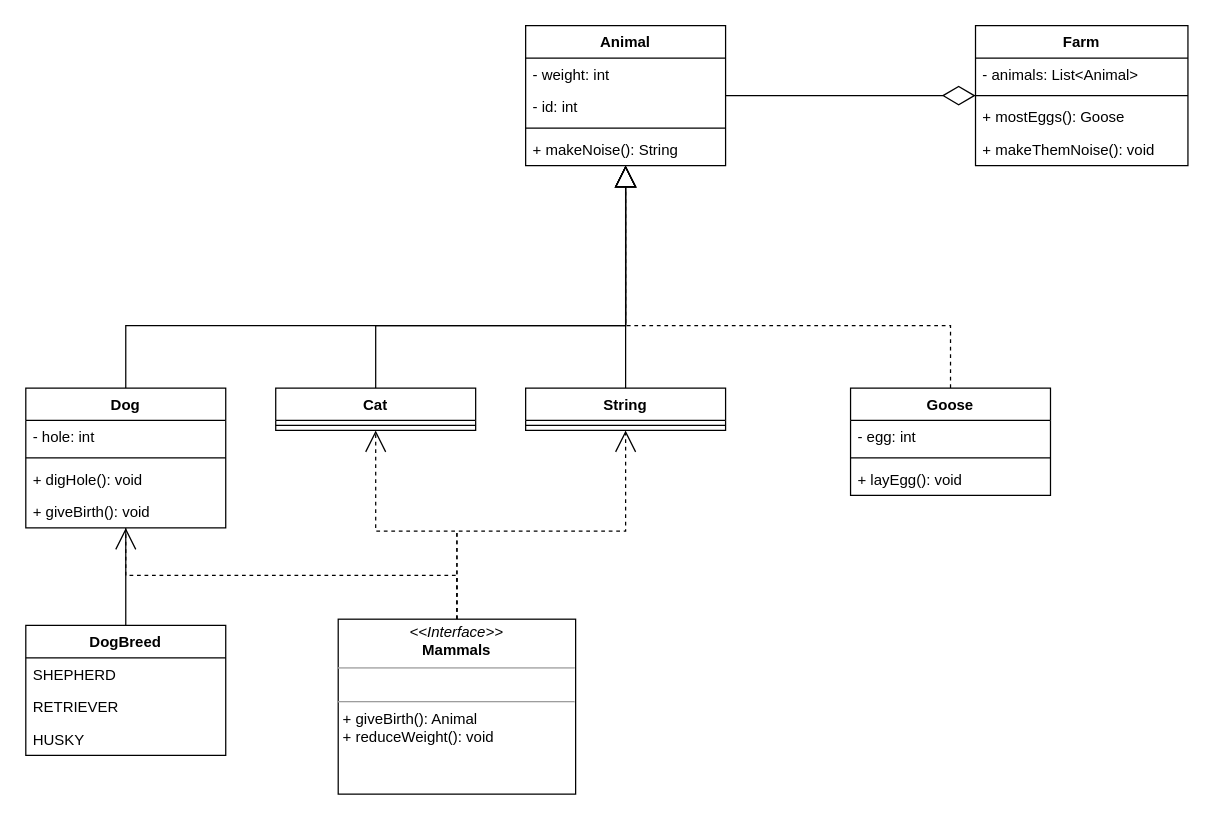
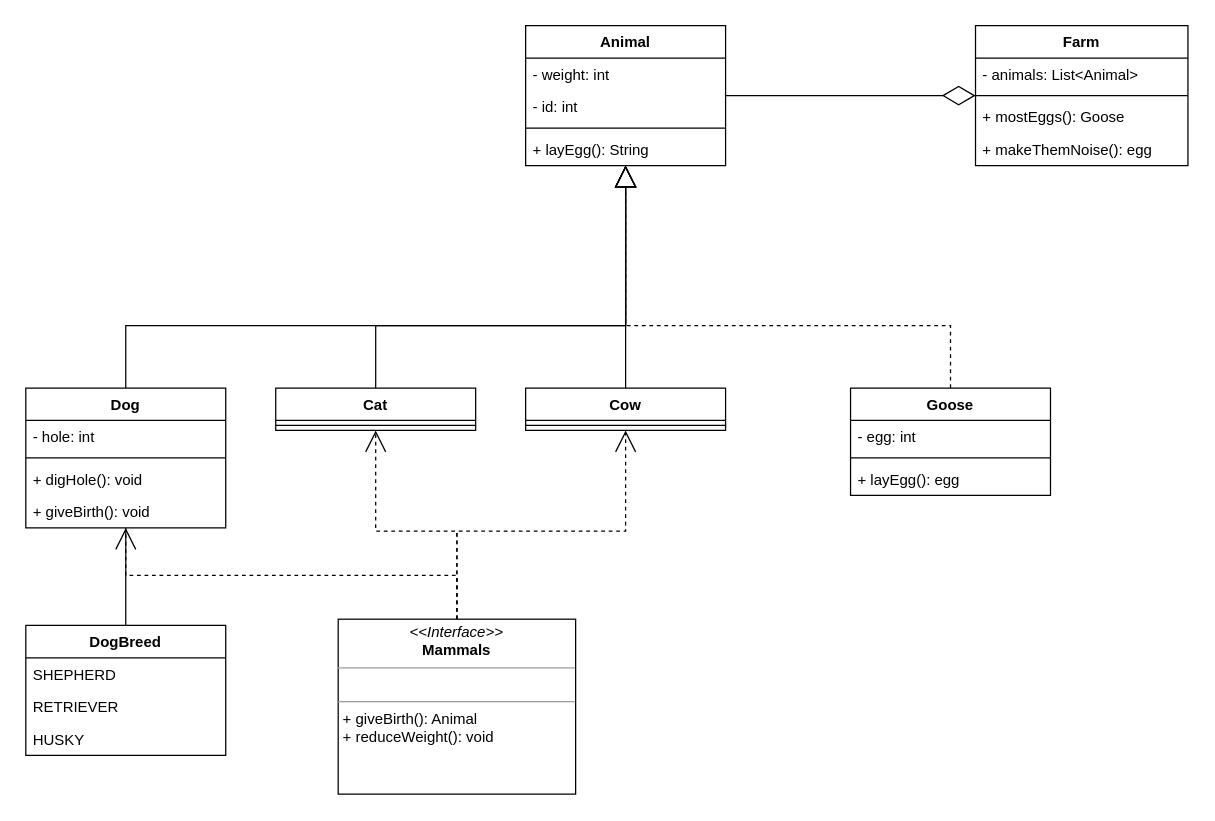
(611, 150) -> (598, 150)
(1069, 150) -> (1067, 150)
(625, 405) -> (625, 405)
(915, 480) -> (913, 480)
